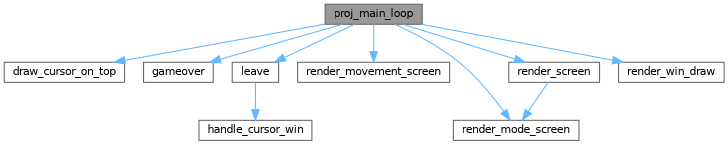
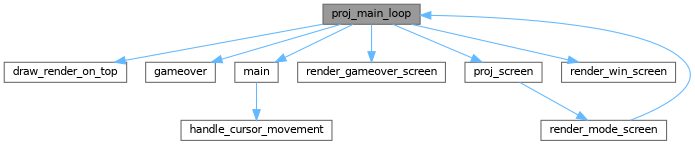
(456, 60) -> (607, 31)
(64, 72) -> (65, 72)
(255, 72) -> (256, 72)
(374, 72) -> (372, 72)
(554, 72) -> (504, 72)
(671, 72) -> (619, 72)
(255, 130) -> (256, 130)
